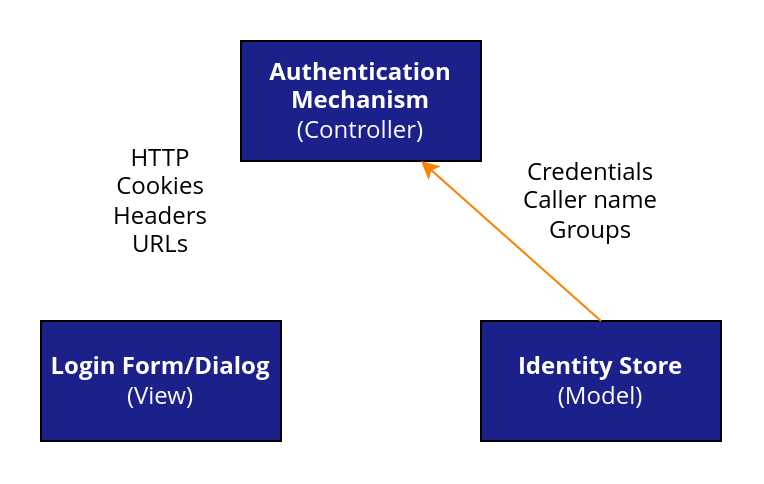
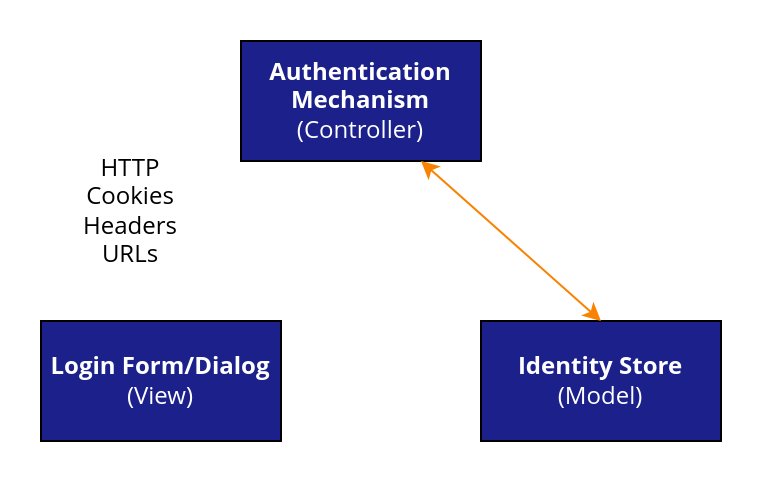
(161, 201) -> (131, 211)
(591, 201) -> none
(594, 314) -> (590, 311)
